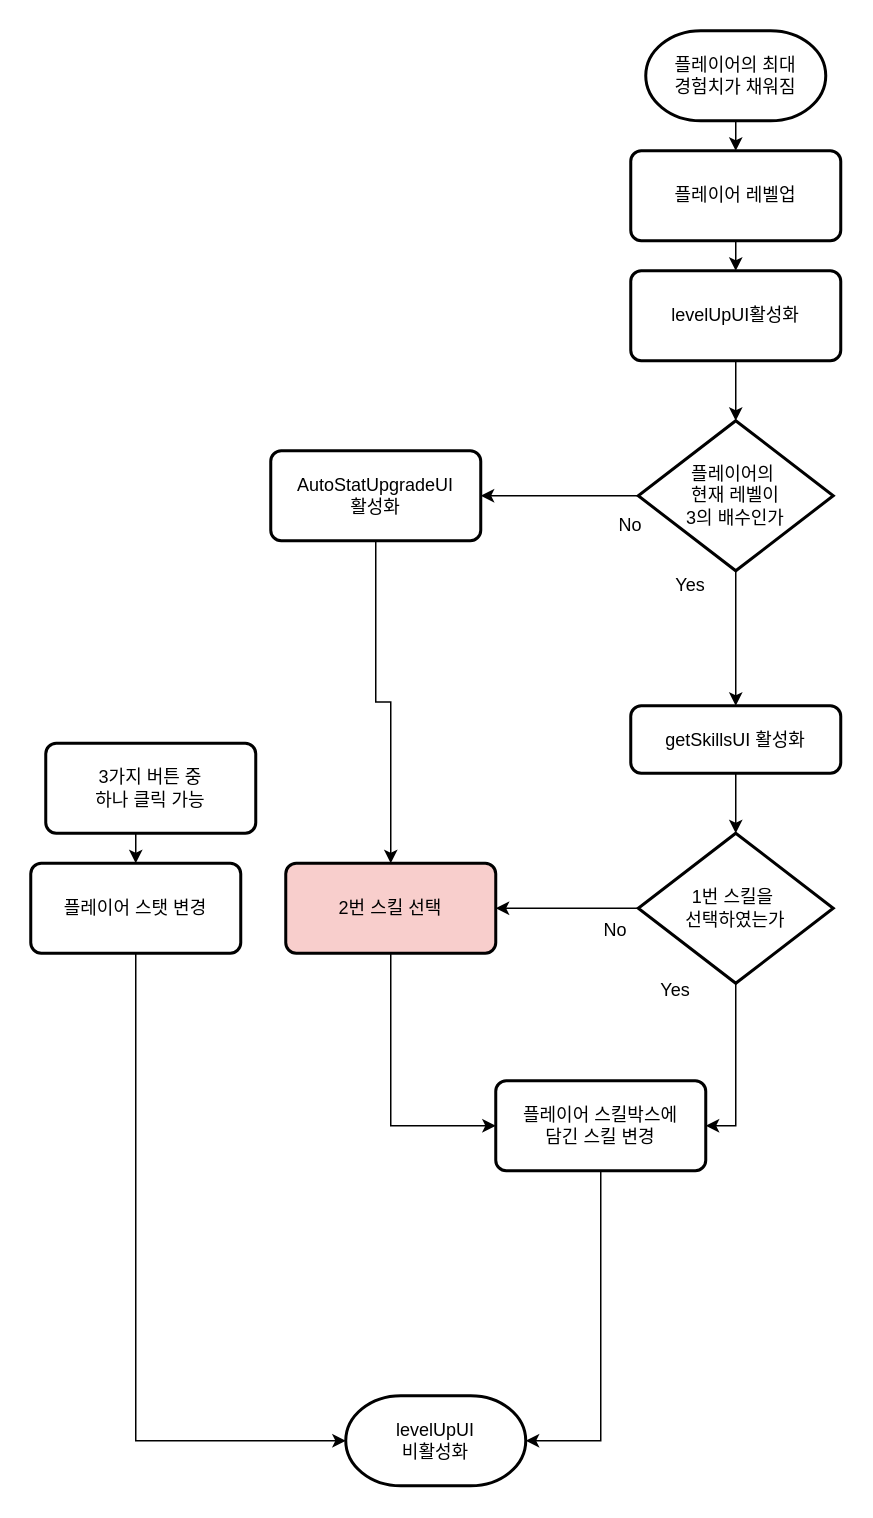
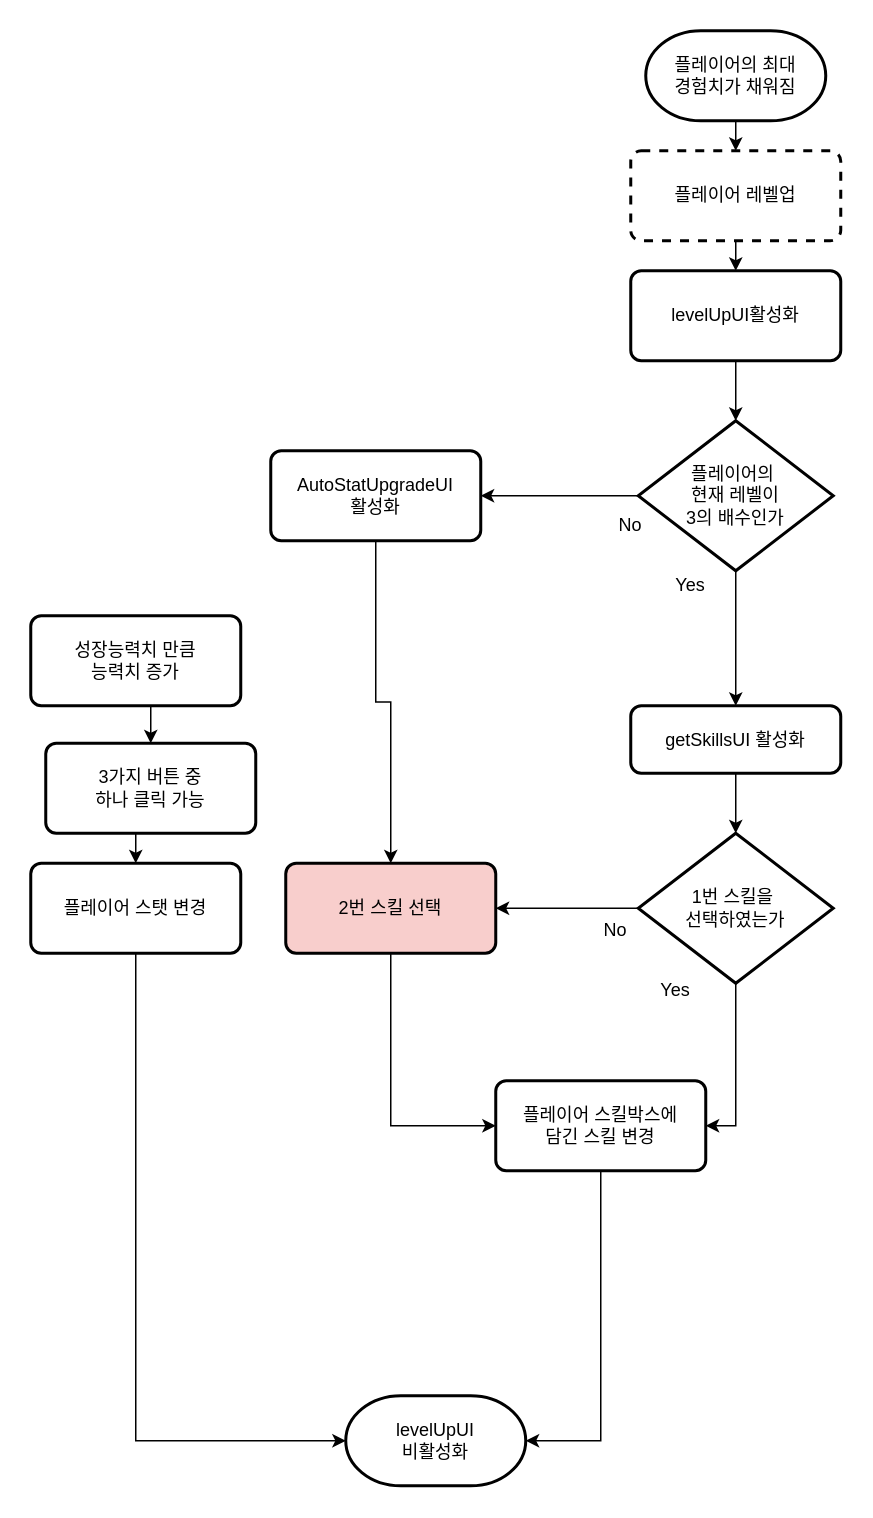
(736, 196) -> (736, 196)
none -> (136, 661)
none -> (151, 712)
